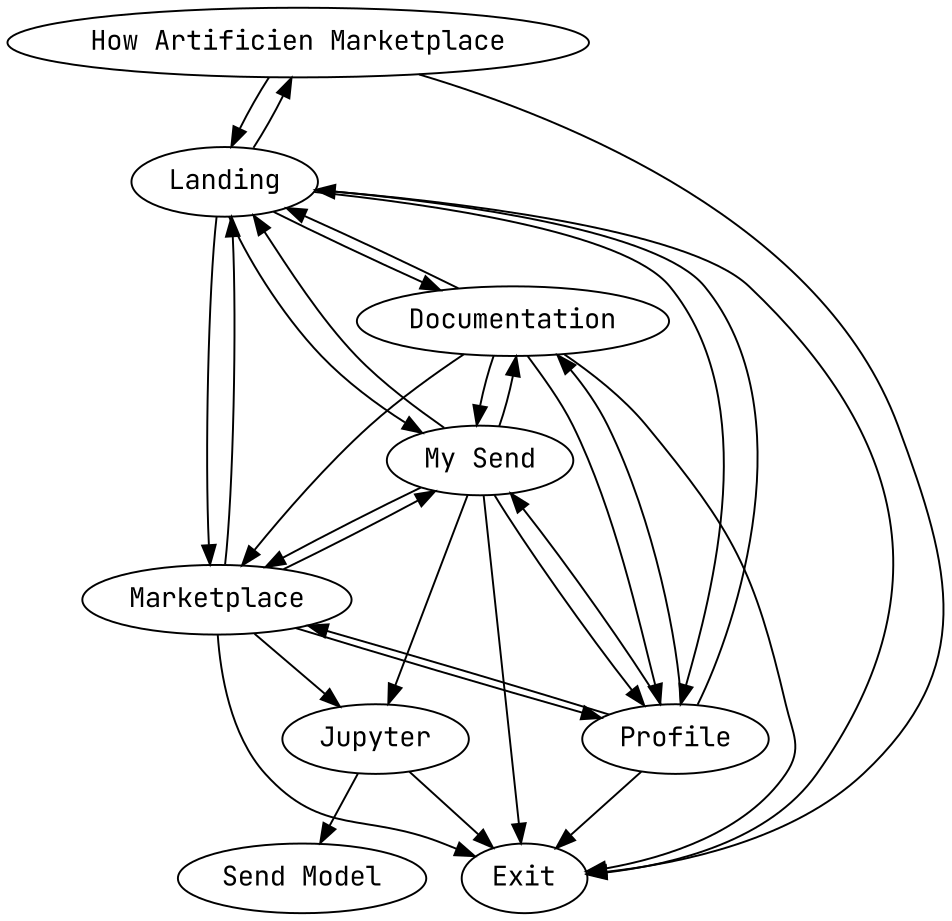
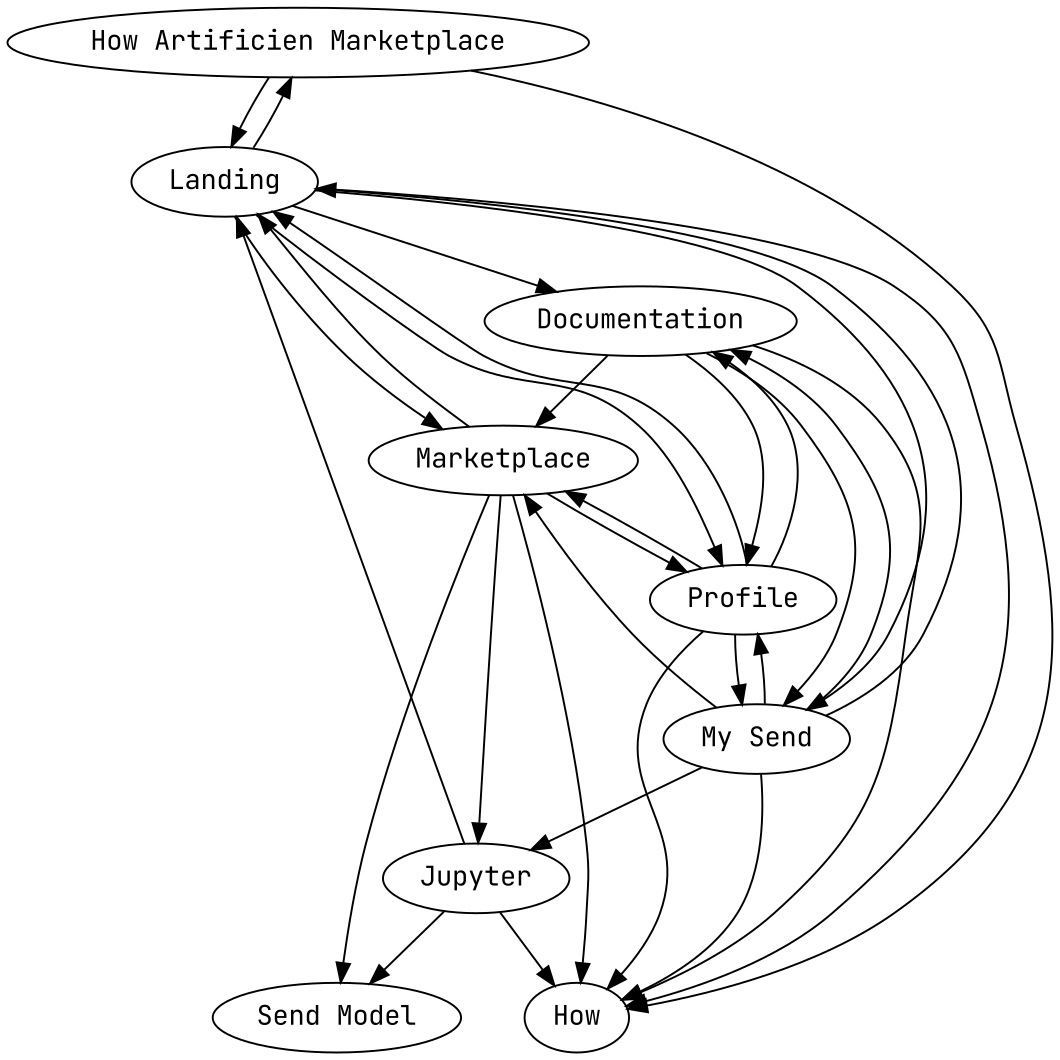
(382, 251) -> (354, 539)
(351, 535) -> (402, 725)
(525, 878) -> (577, 1018)
